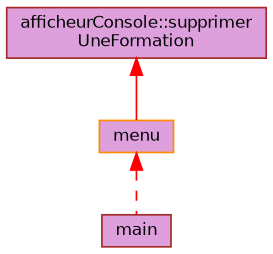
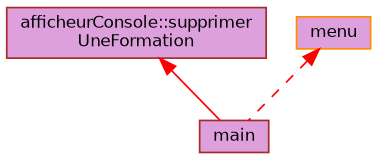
(136, 98) -> (196, 95)
